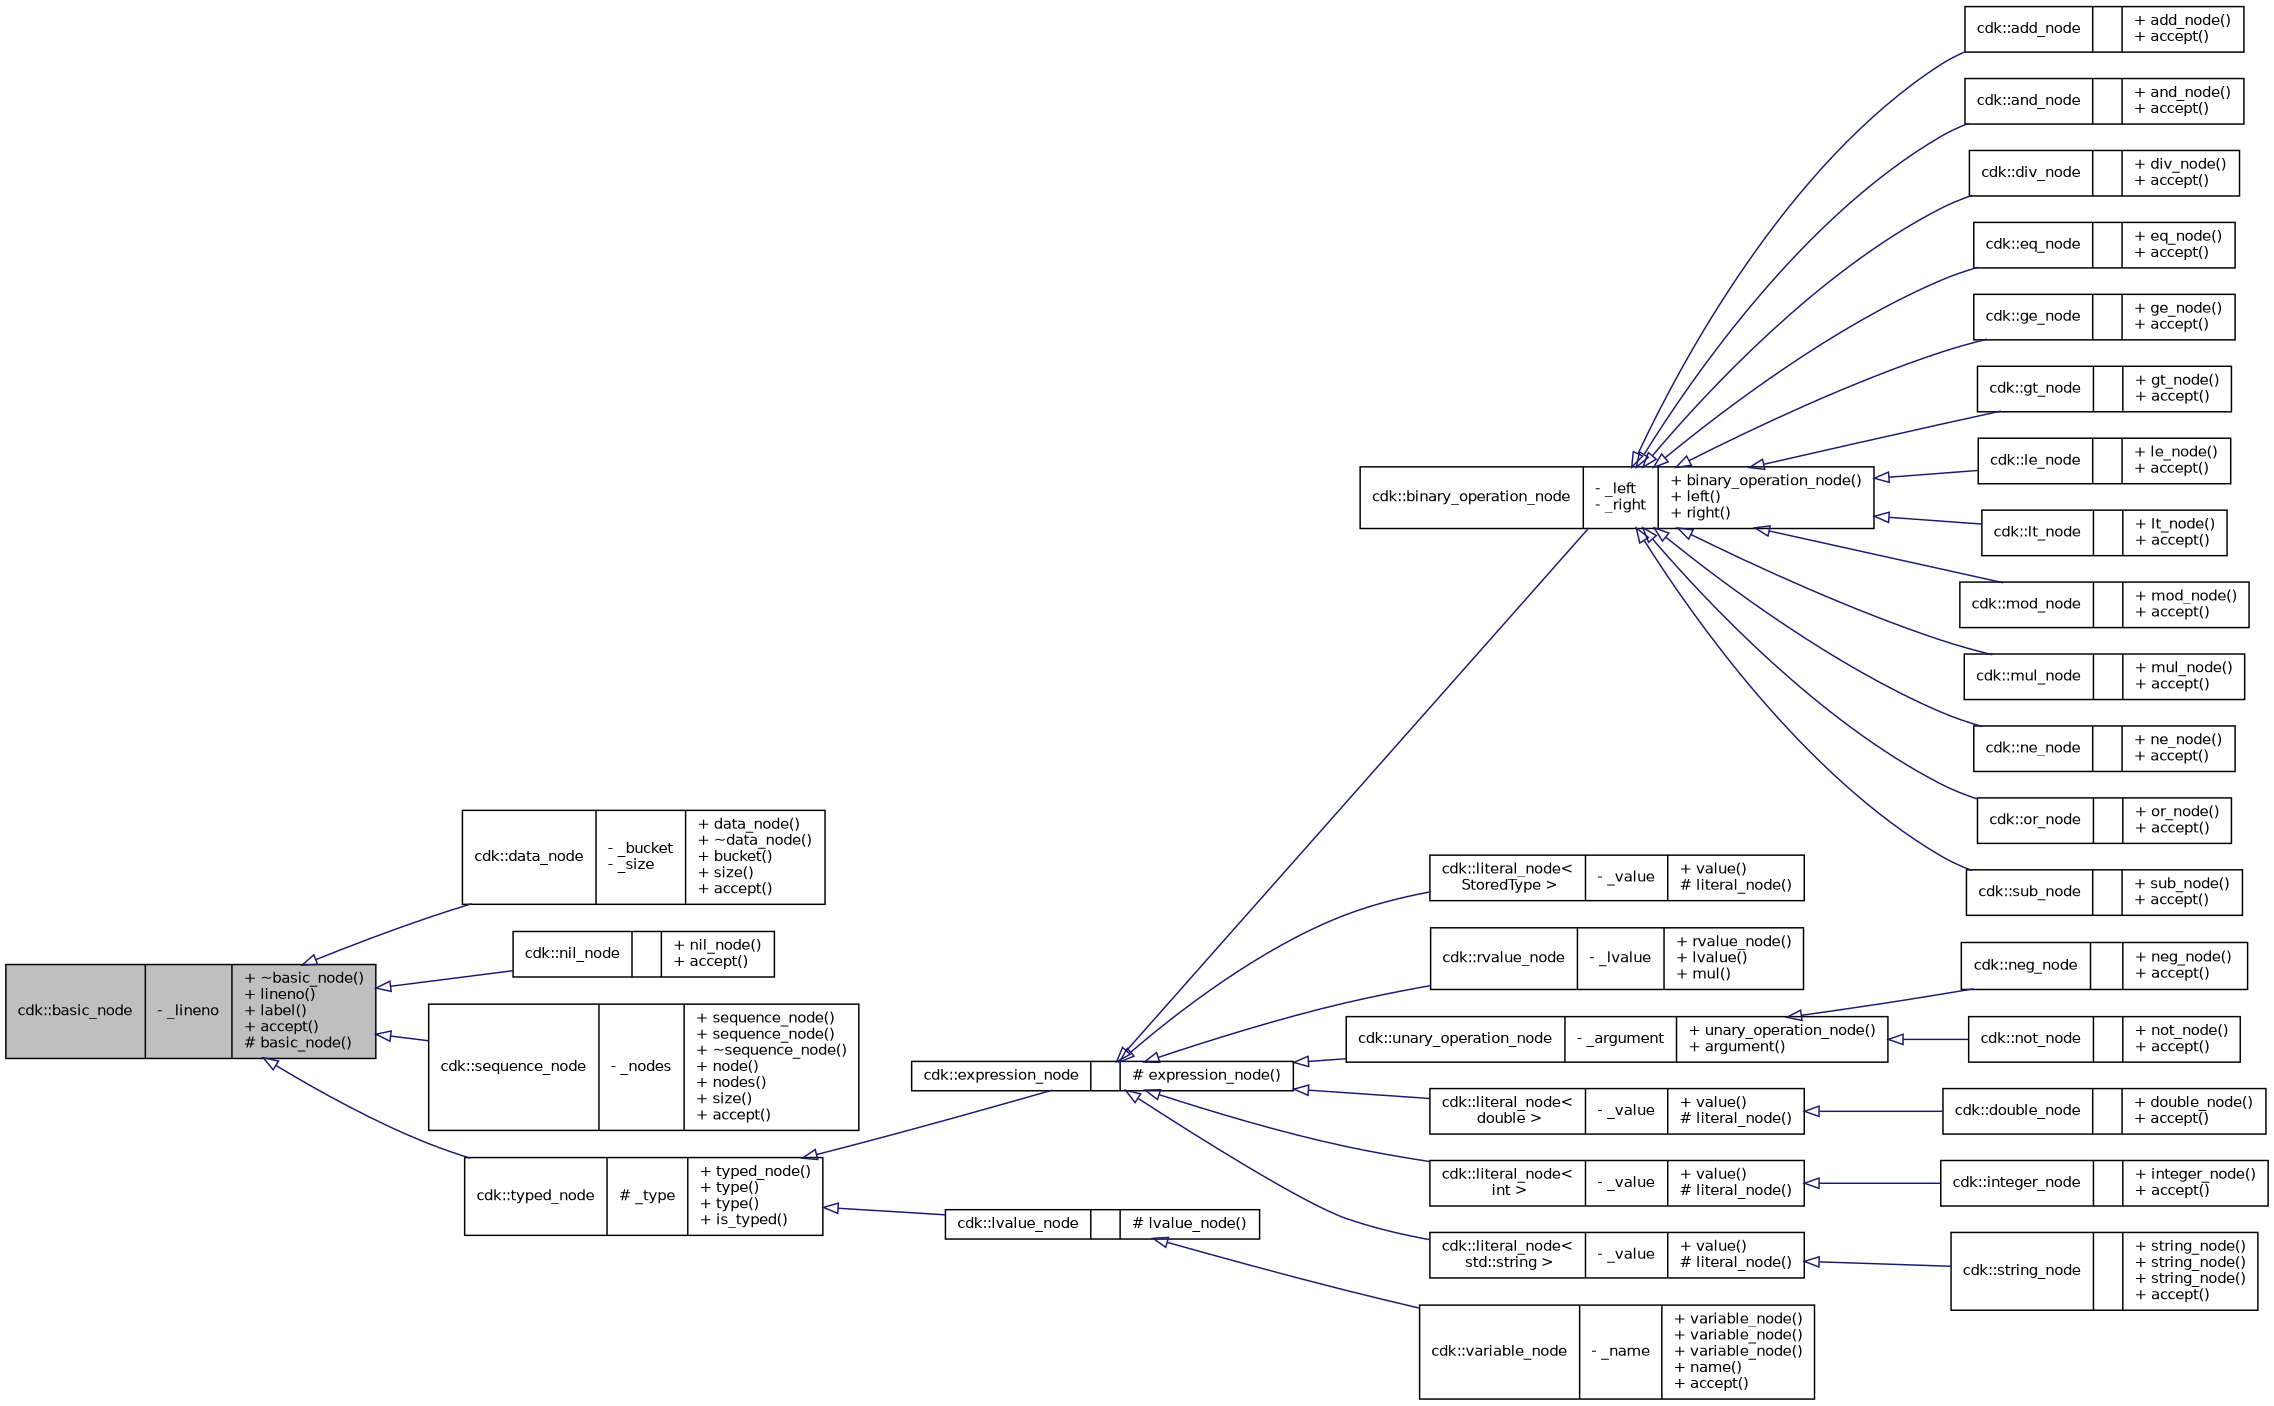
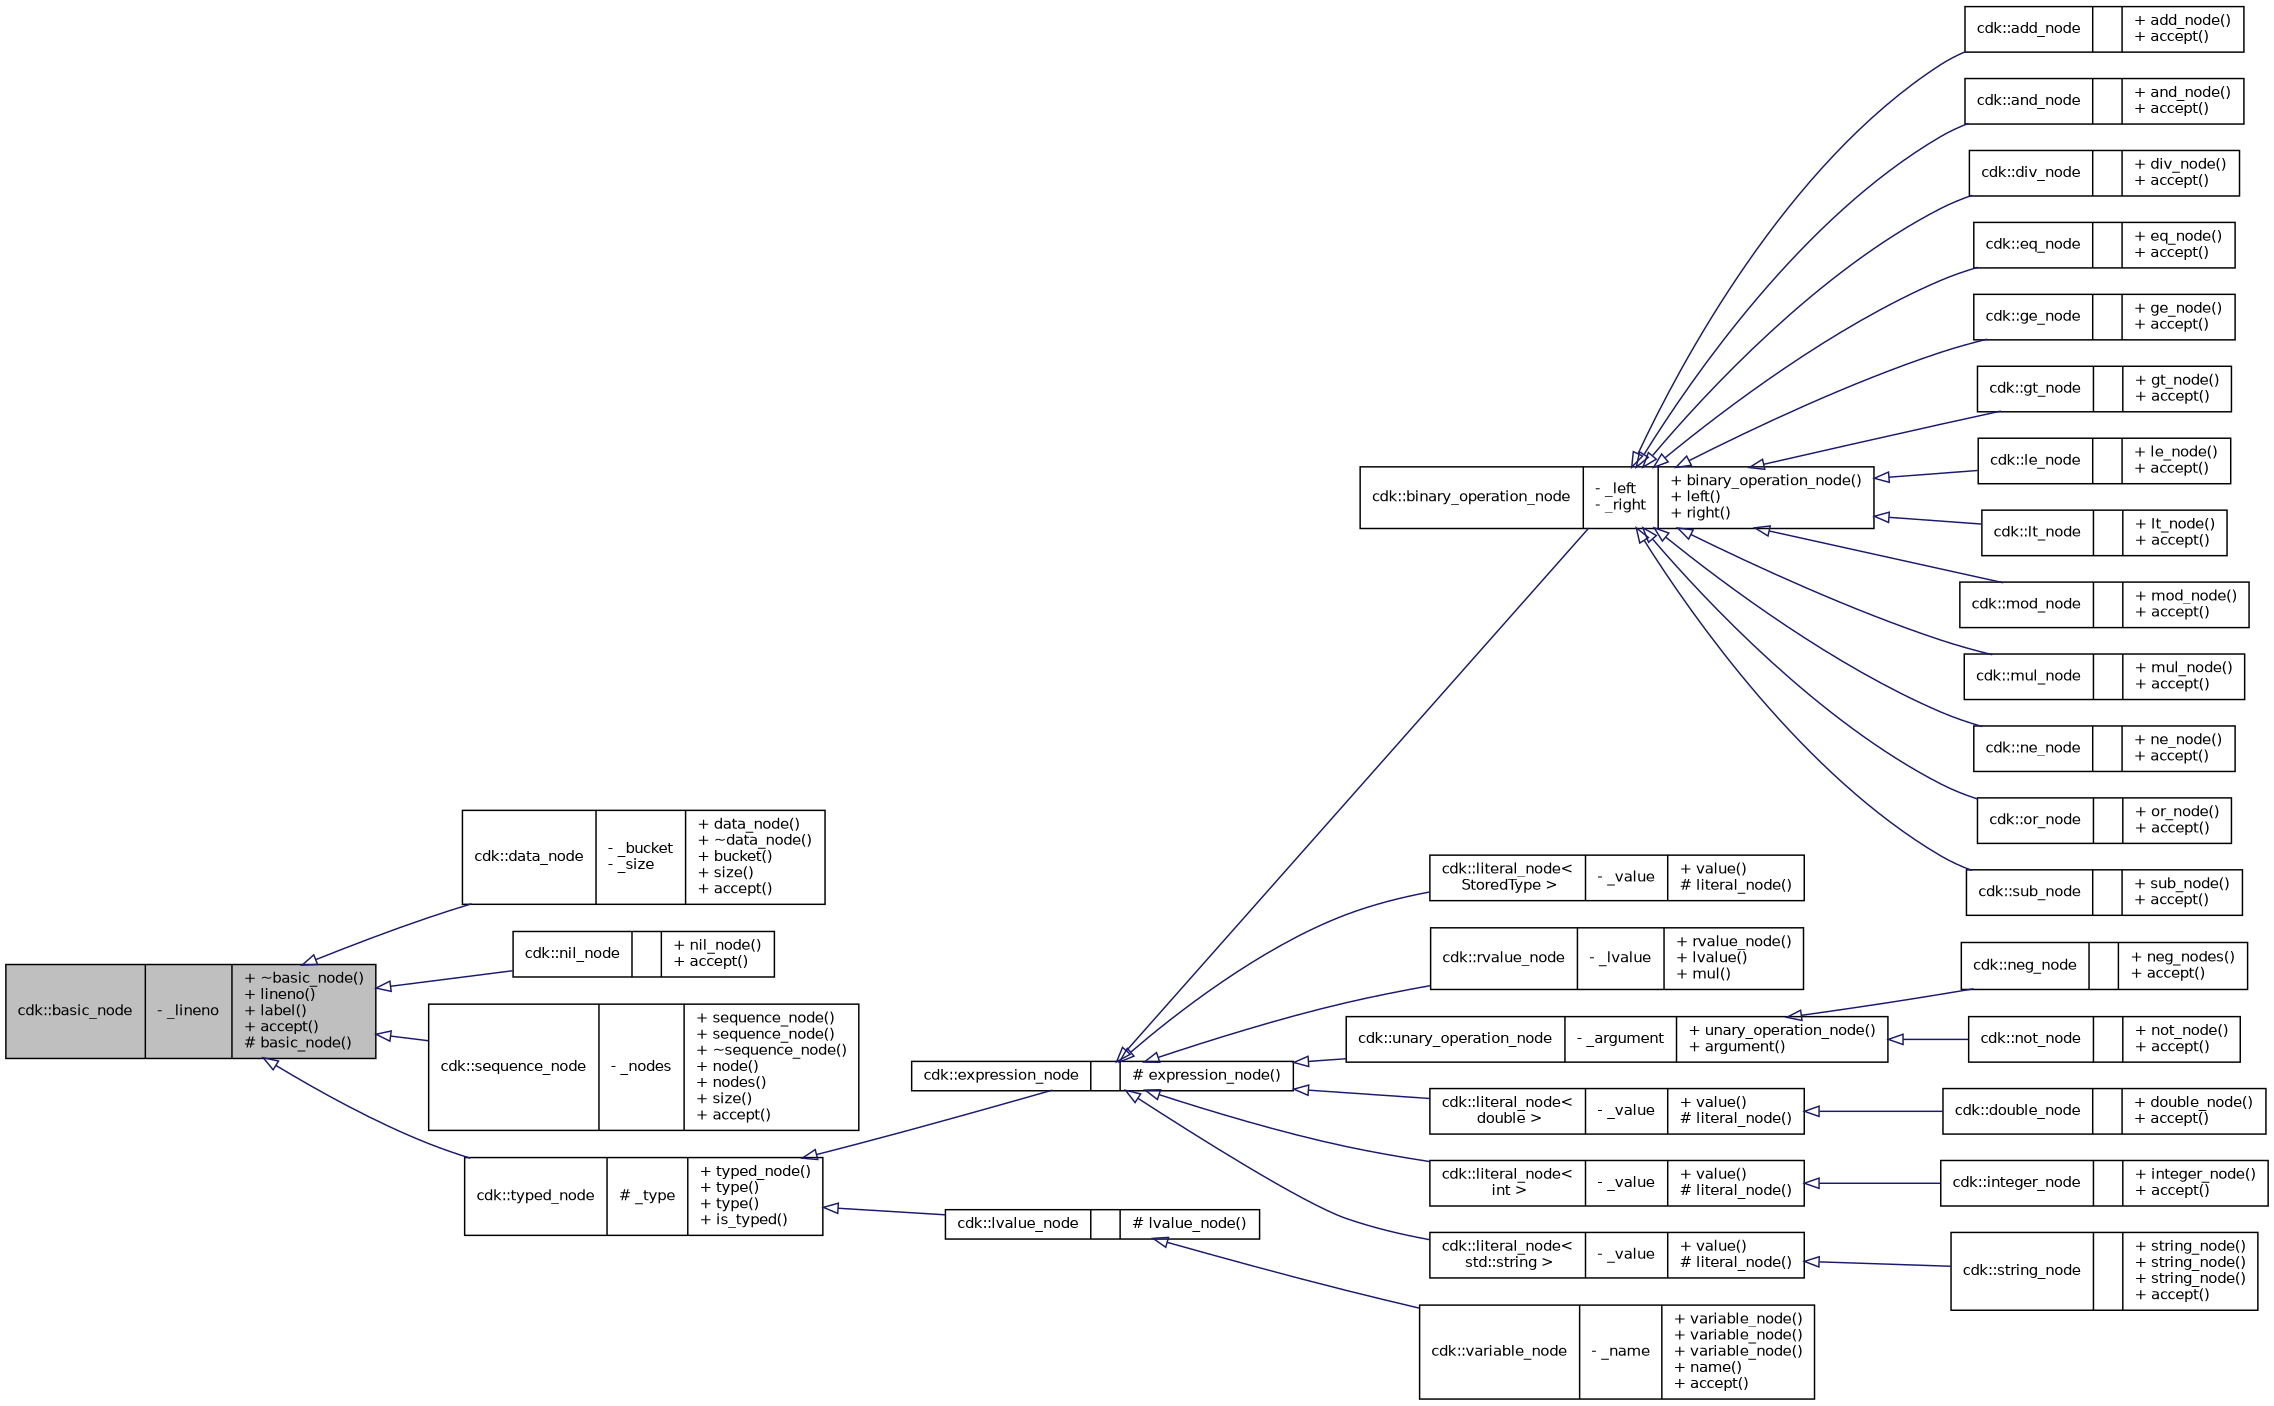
(2184, 957) -> (2183, 957)
